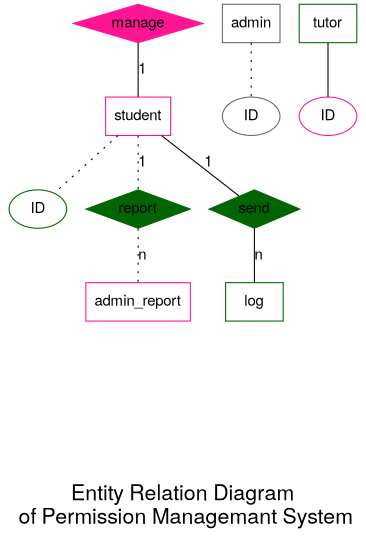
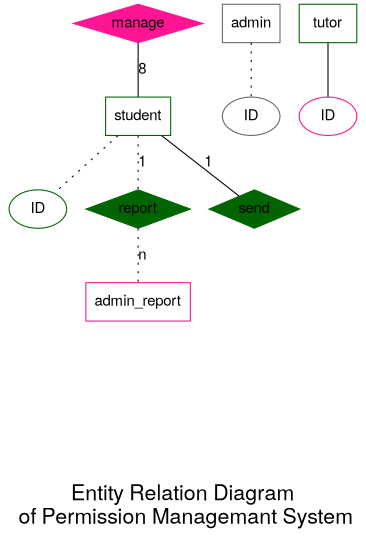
(142, 70) -> (142, 70)
(138, 116) -> (138, 116)
(254, 302) -> none
